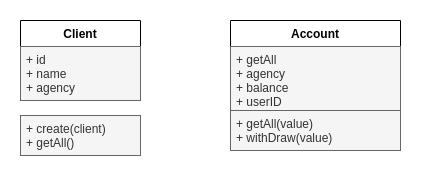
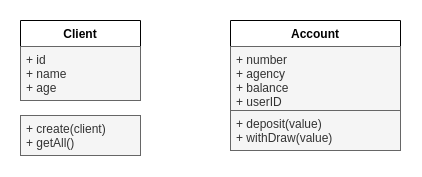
(36, 60) -> (36, 60)
(258, 60) -> (261, 60)
(280, 124) -> (285, 124)
